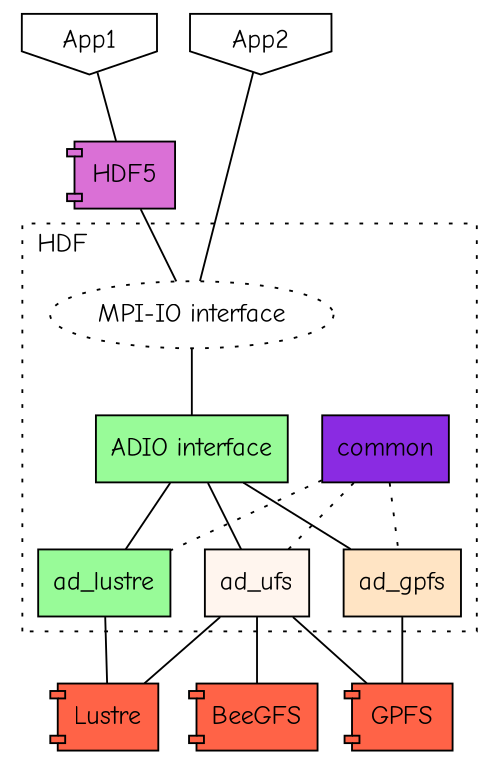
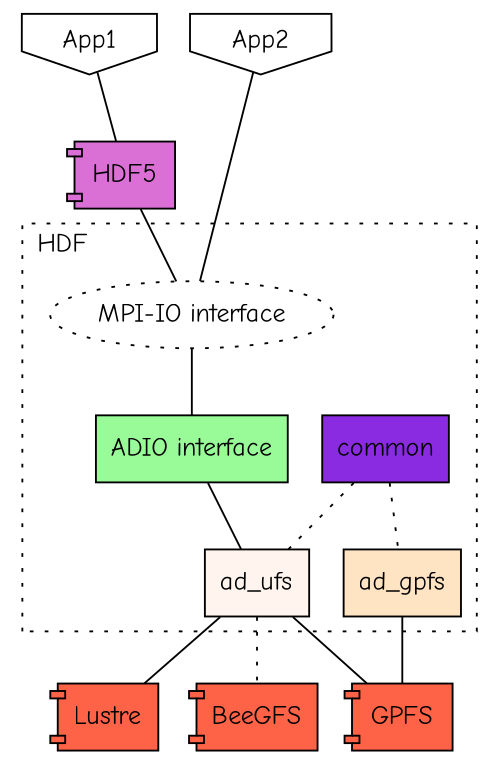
(297, 516) -> none
(104, 583) -> none
(257, 650) -> (257, 650)
